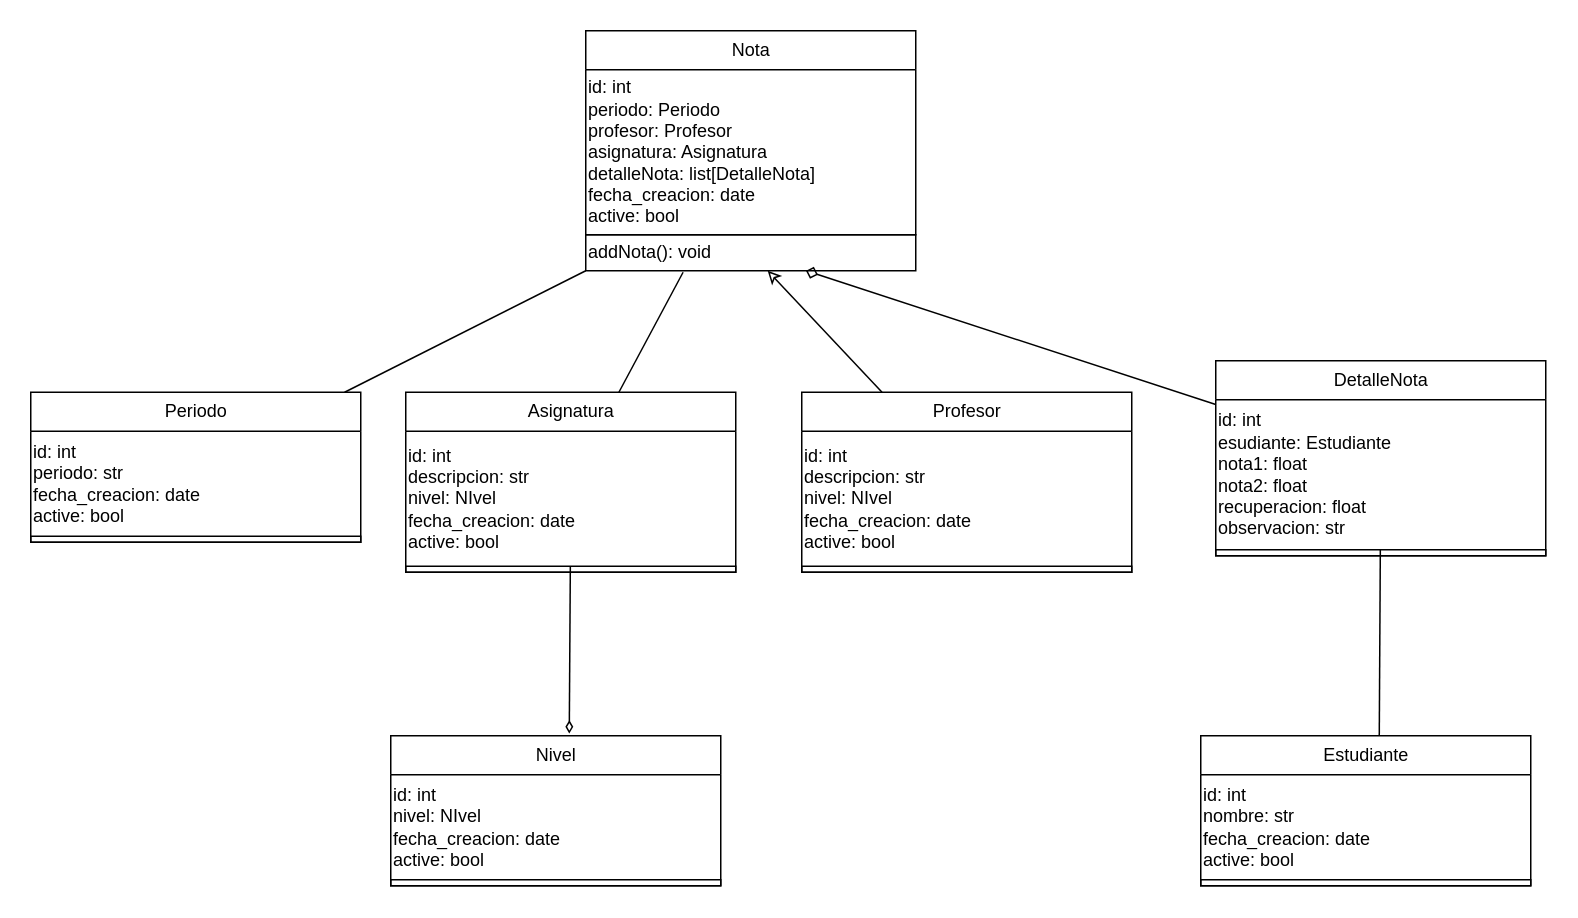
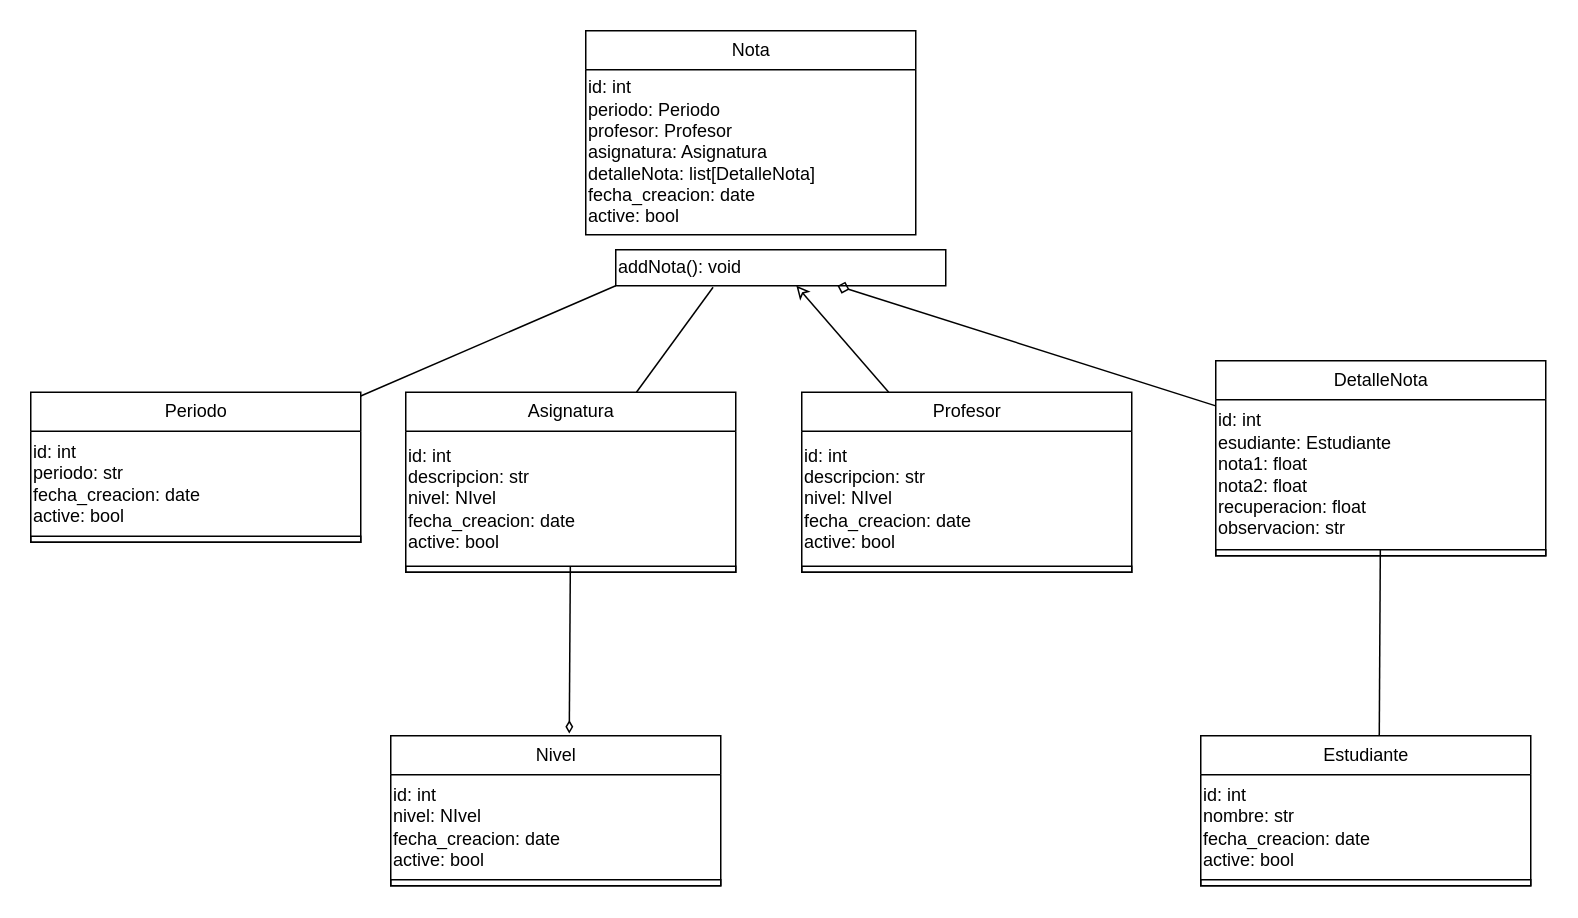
(751, 253) -> (781, 268)
